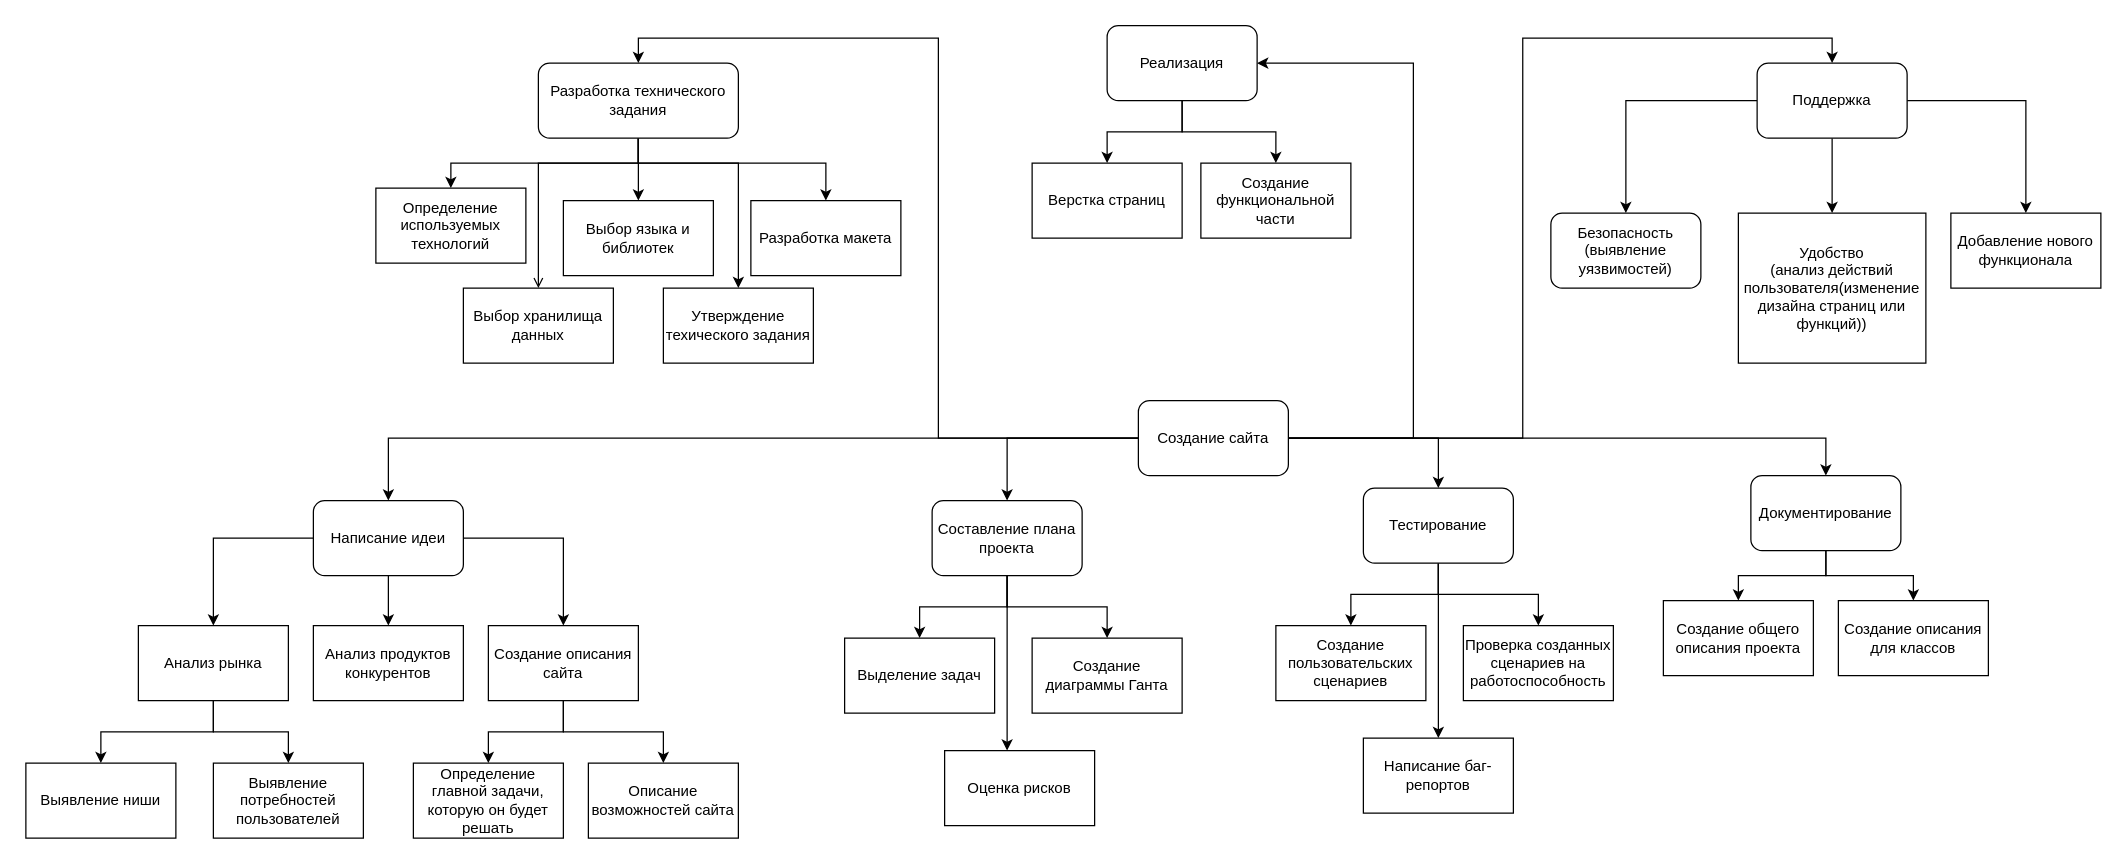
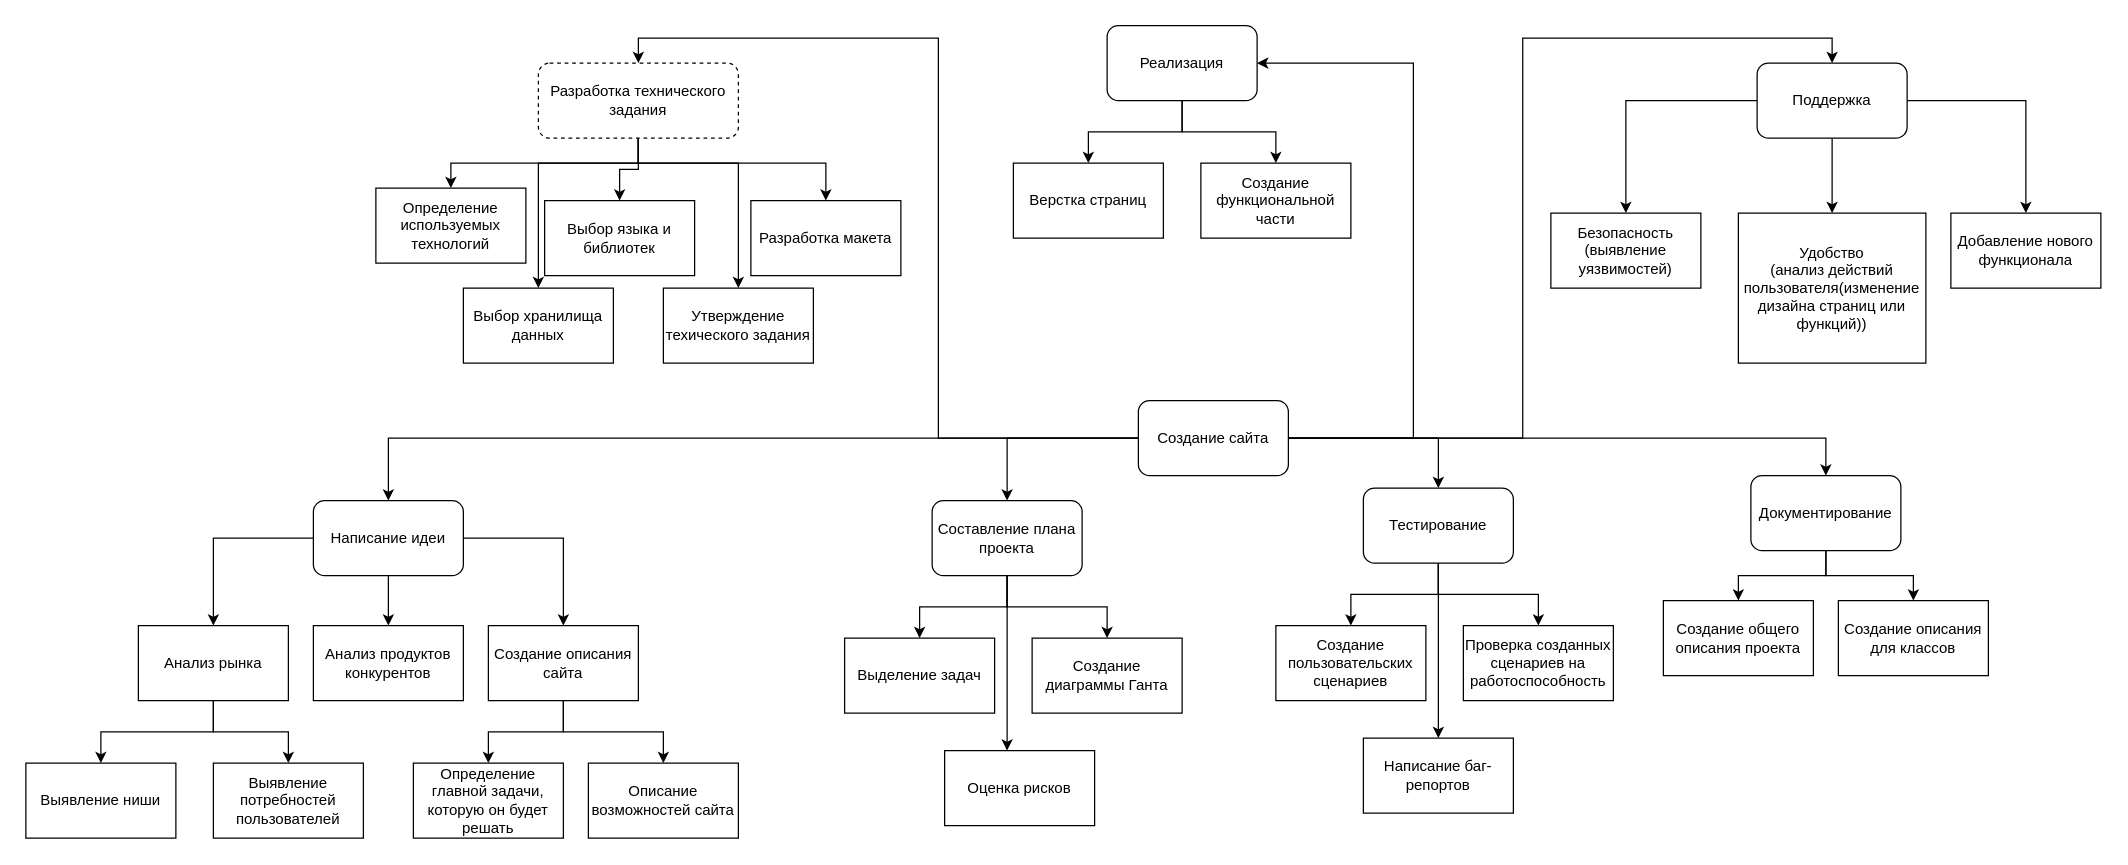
(638, 101) -> (638, 101)
(1107, 201) -> (1088, 201)
(638, 238) -> (619, 238)
(1626, 251) -> (1626, 251)
(538, 280) -> (538, 278)
